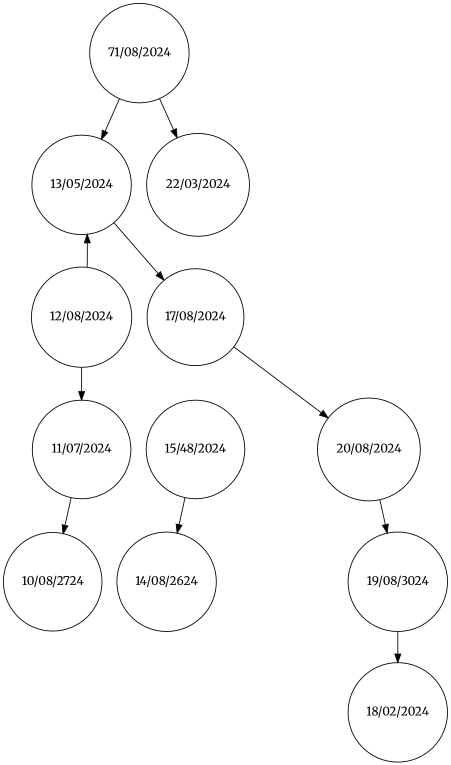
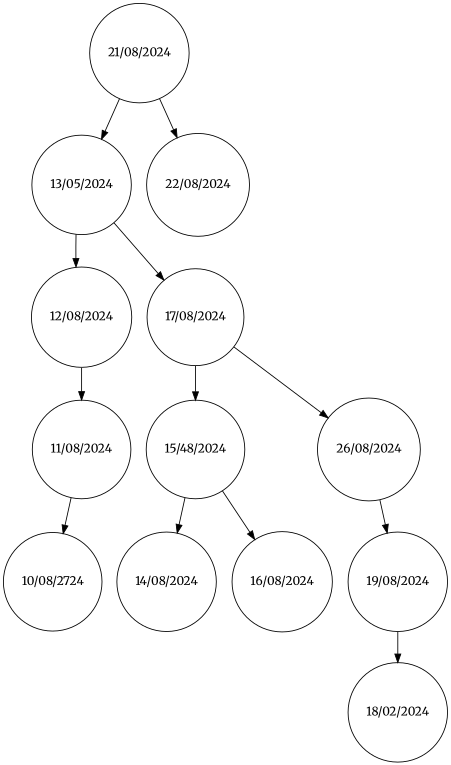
(139, 53) -> (139, 53)
(198, 185) -> (198, 185)
(87, 255) -> (76, 246)
none -> (196, 379)
(82, 449) -> (82, 449)
(369, 449) -> (369, 449)
(167, 582) -> (167, 582)
none -> (282, 582)
(398, 582) -> (398, 582)
